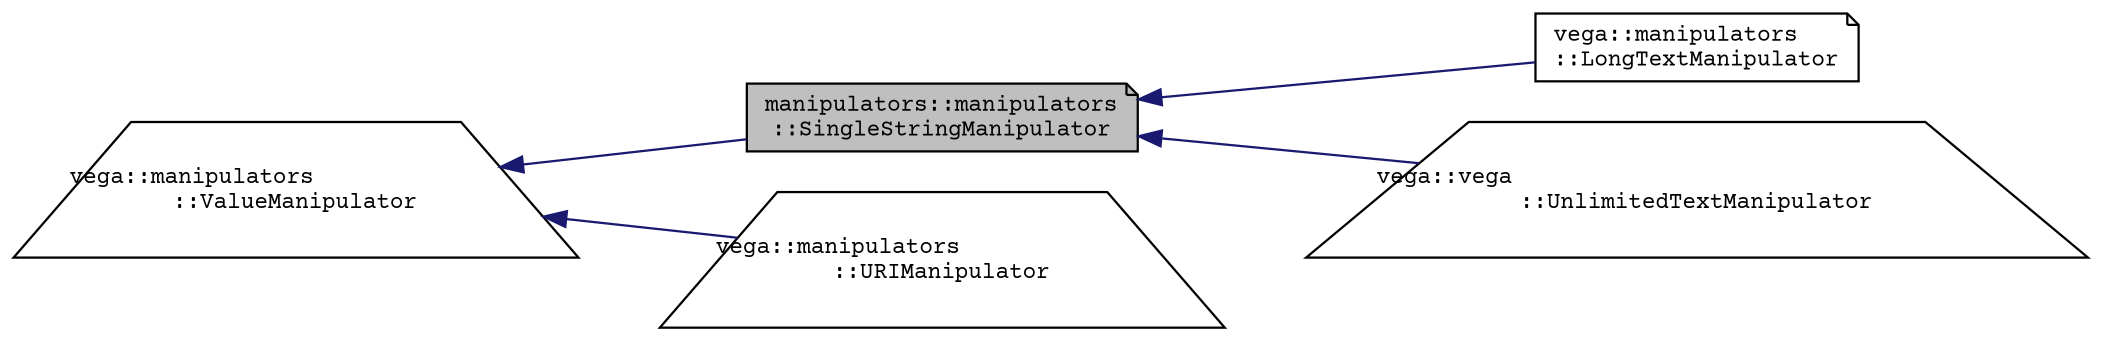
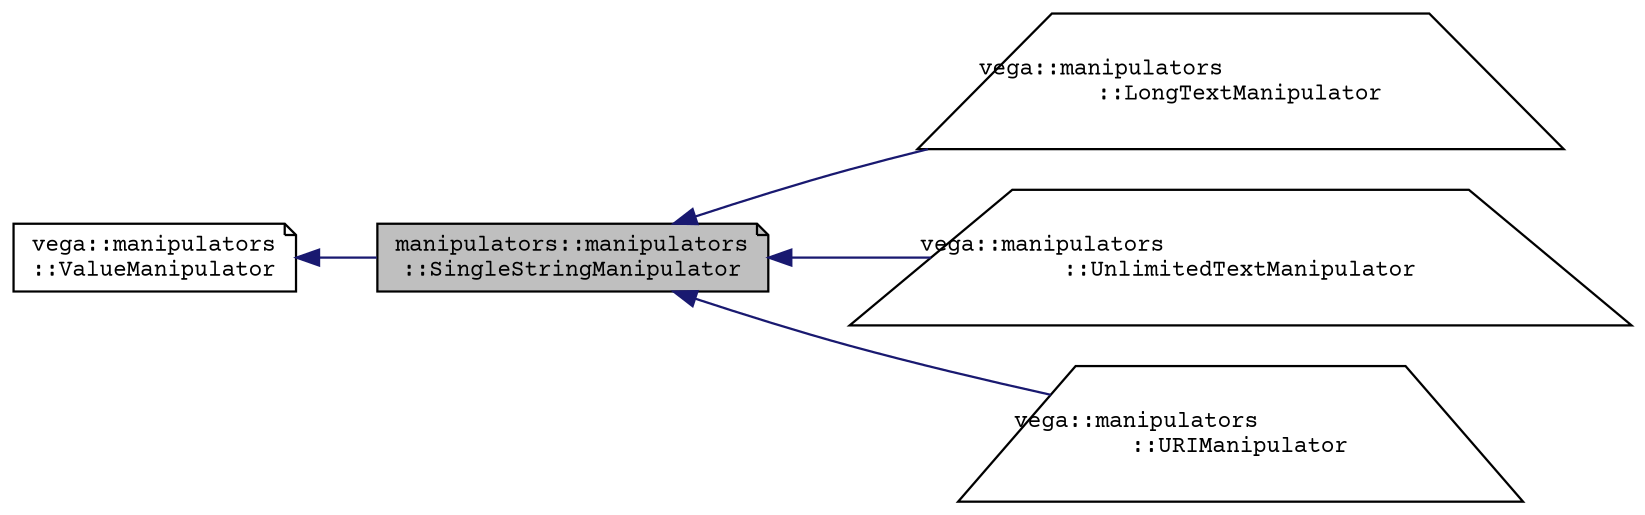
(1697, 47) -> (1241, 81)
(296, 190) -> (155, 258)
(1697, 190) -> (1241, 258)
(652, 228) -> (872, 352)
